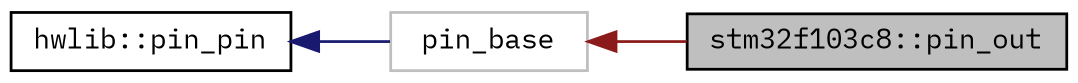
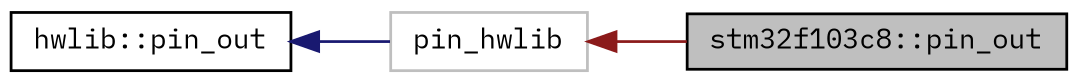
(151, 42) -> (151, 42)
(489, 42) -> (489, 42)
